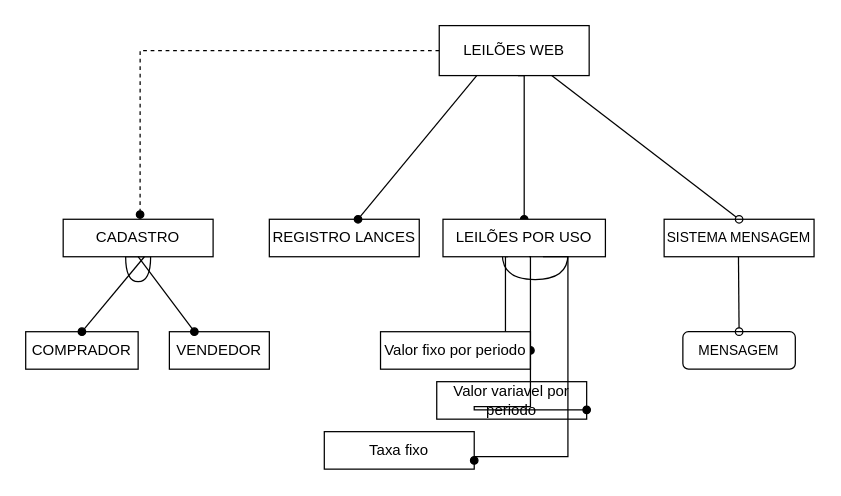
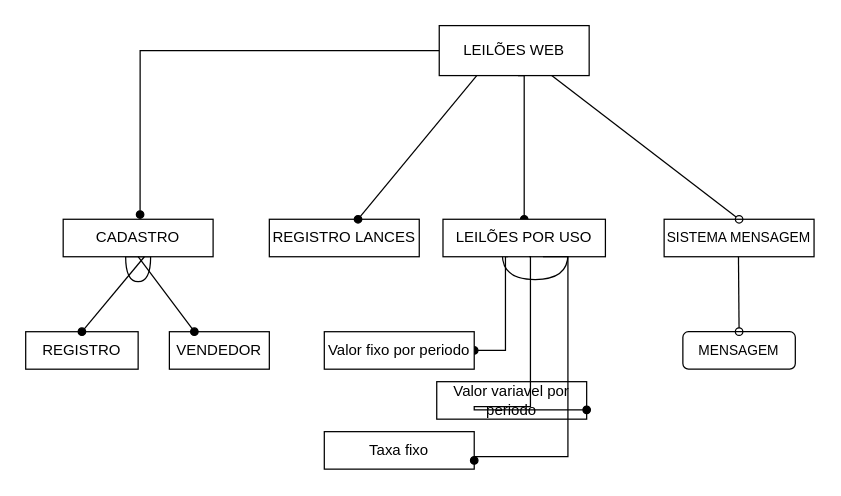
(209, 51) -> (209, 51)
(82, 351) -> (82, 351)
(456, 351) -> (399, 351)
